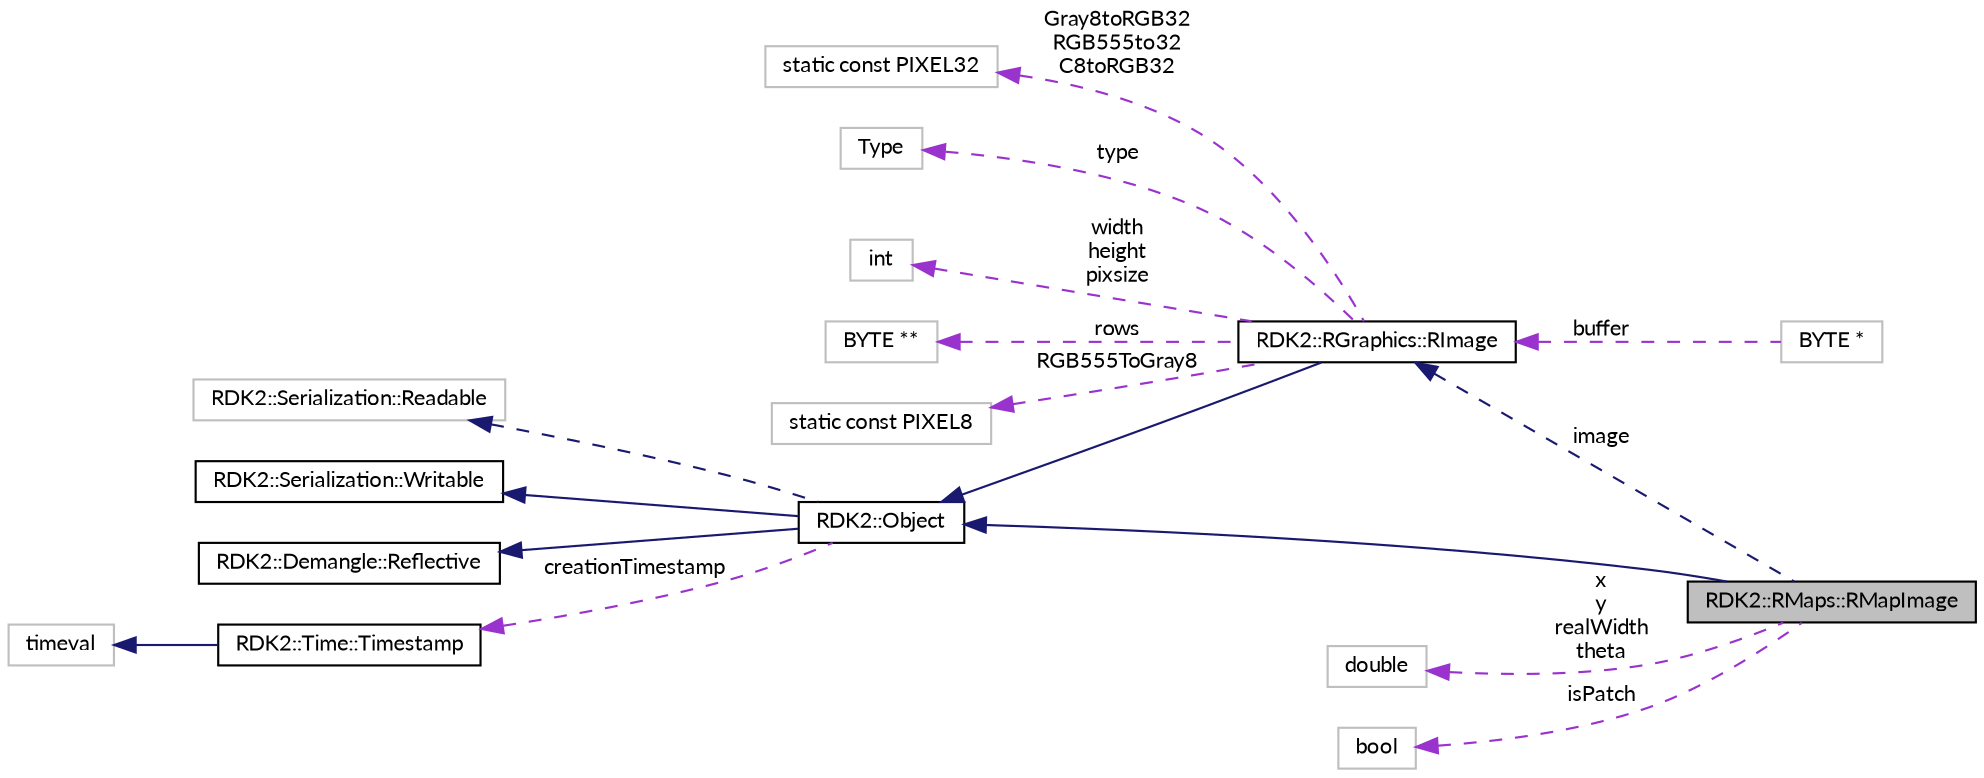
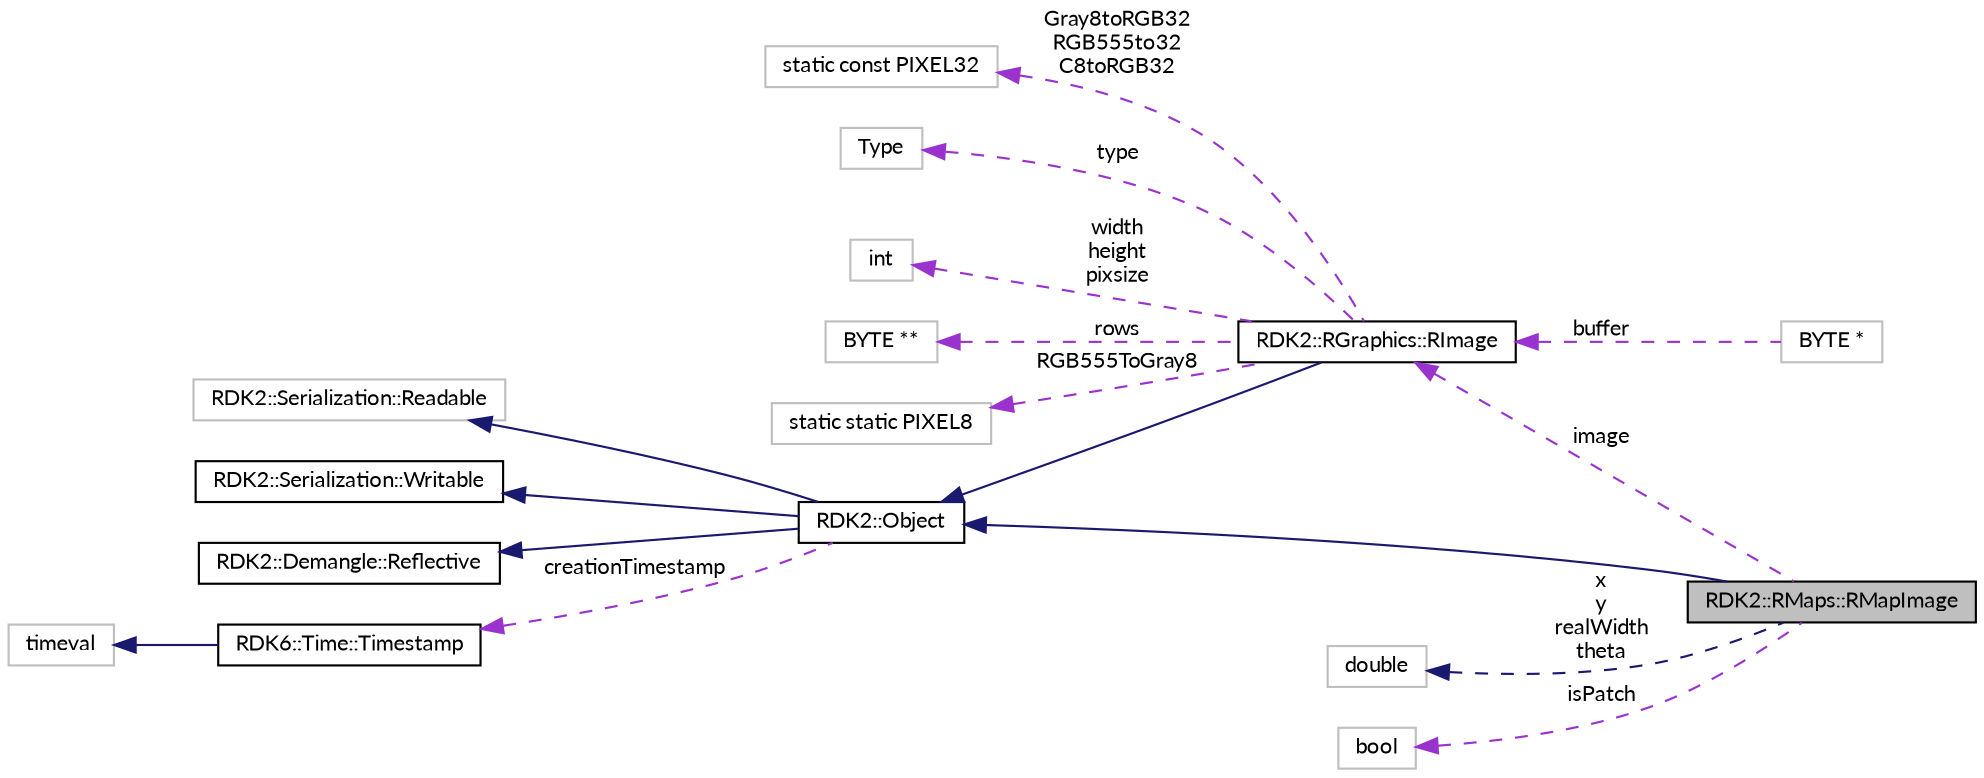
(882, 424) -> (882, 424)
(656, 458) -> (656, 458)
(1614, 478) -> (1614, 478)
(349, 645) -> (349, 645)
(1620, 669) -> (1620, 669)
